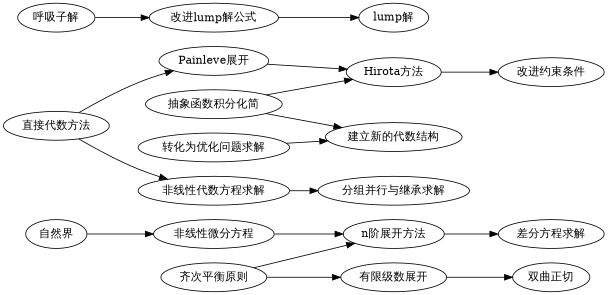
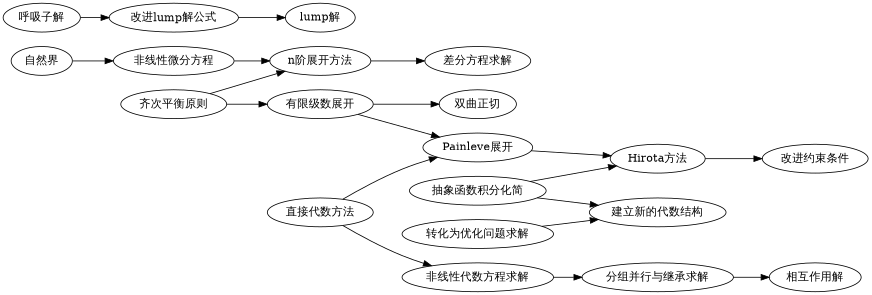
none -> (395, 125)
none -> (815, 277)
